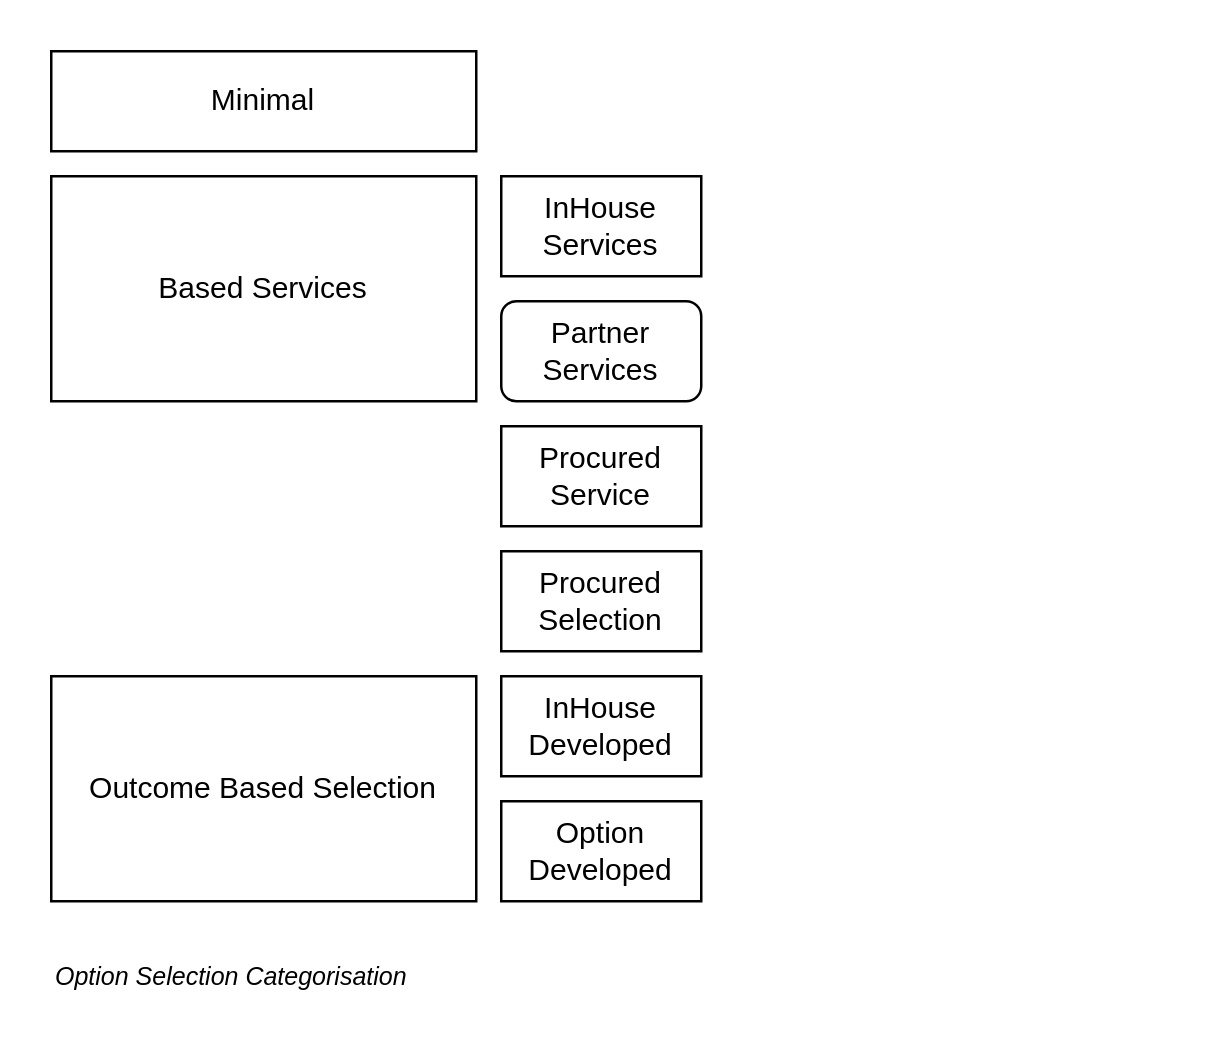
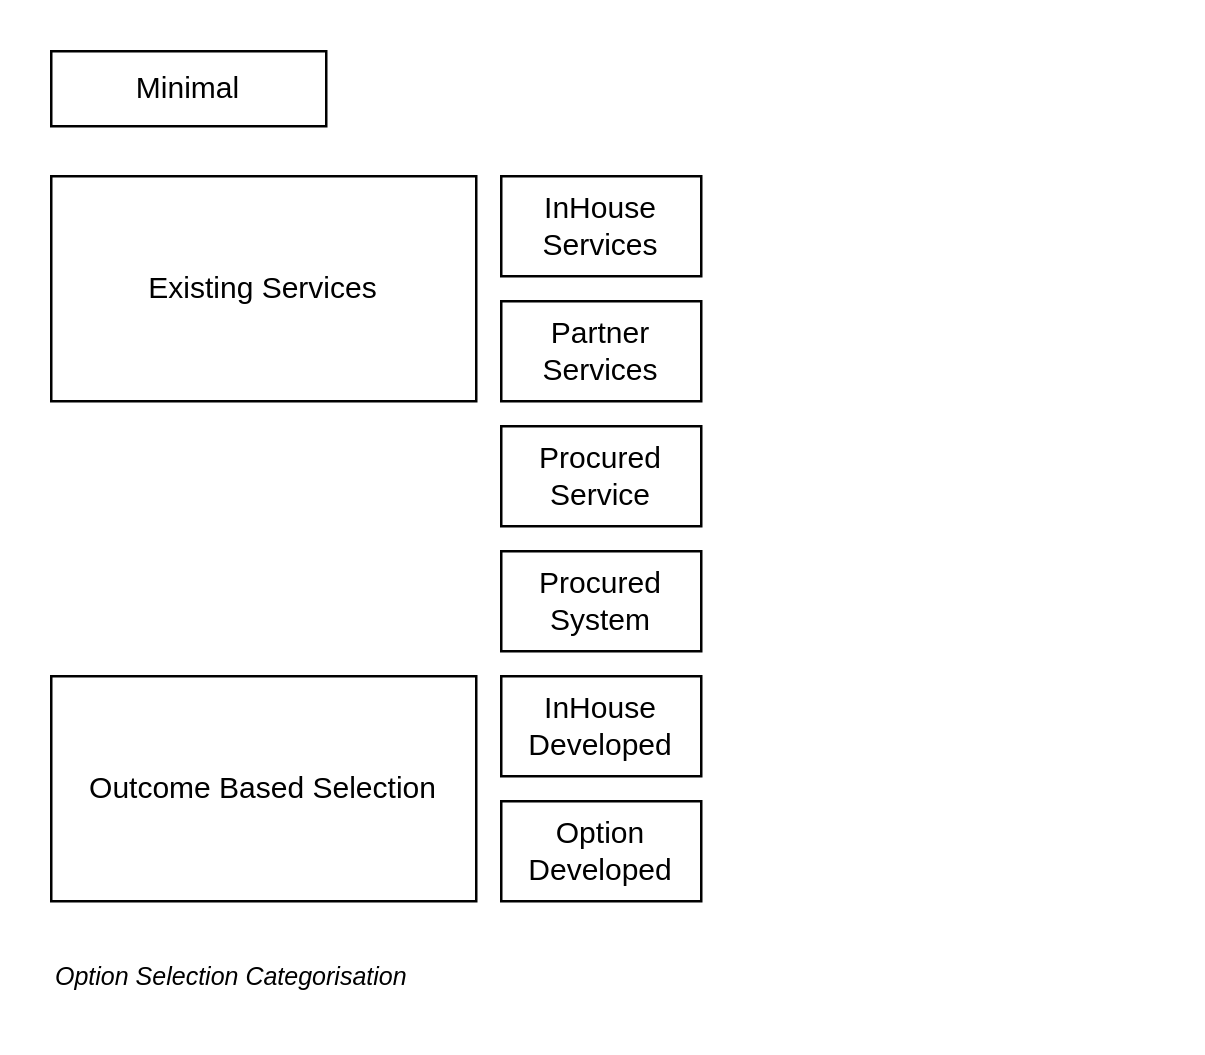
(264, 101) -> (189, 89)
(264, 289) -> (264, 289)
(601, 351) -> (601, 351)
(601, 601) -> (601, 601)
